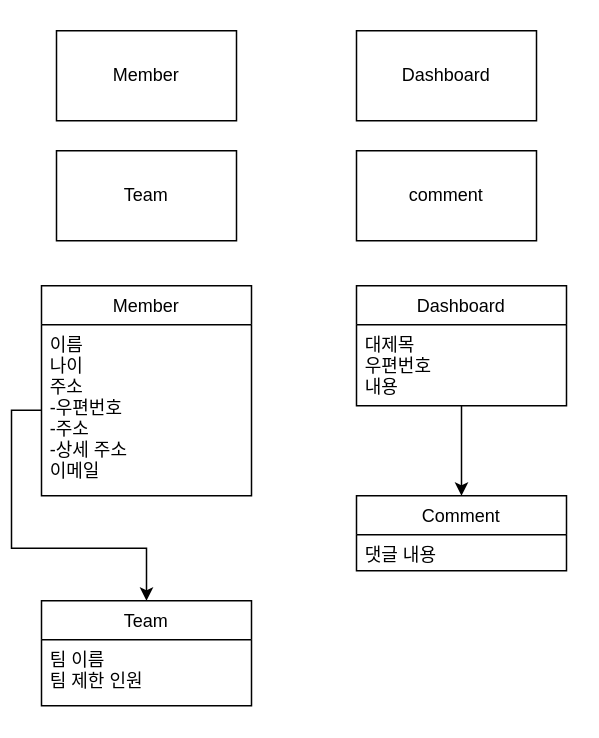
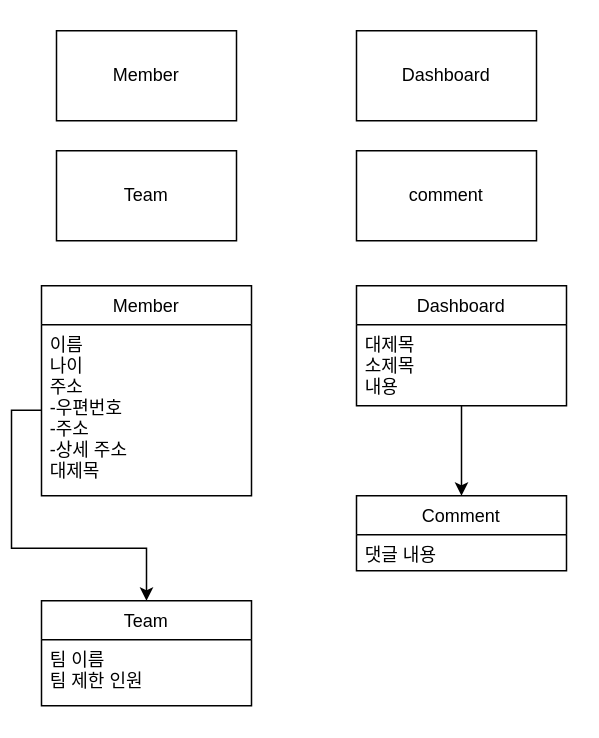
(68, 345) -> (68, 345)
(392, 345) -> (392, 345)
